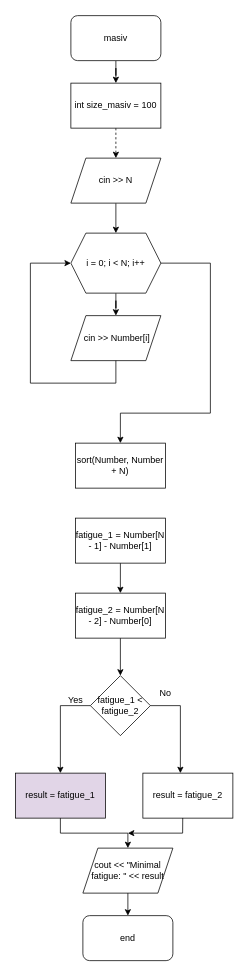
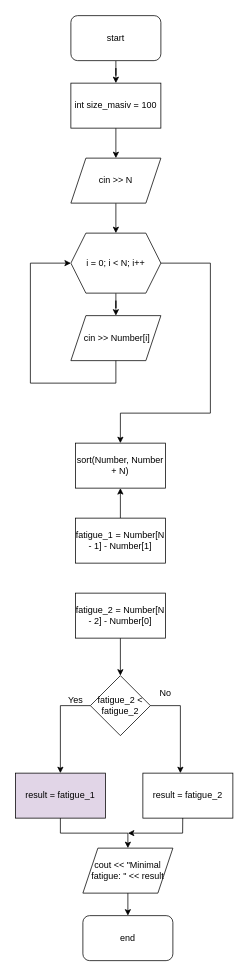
(116, 38) -> (116, 38)
(116, 140) -> (116, 140)
(120, 575) -> (120, 506)
(120, 705) -> (120, 705)
